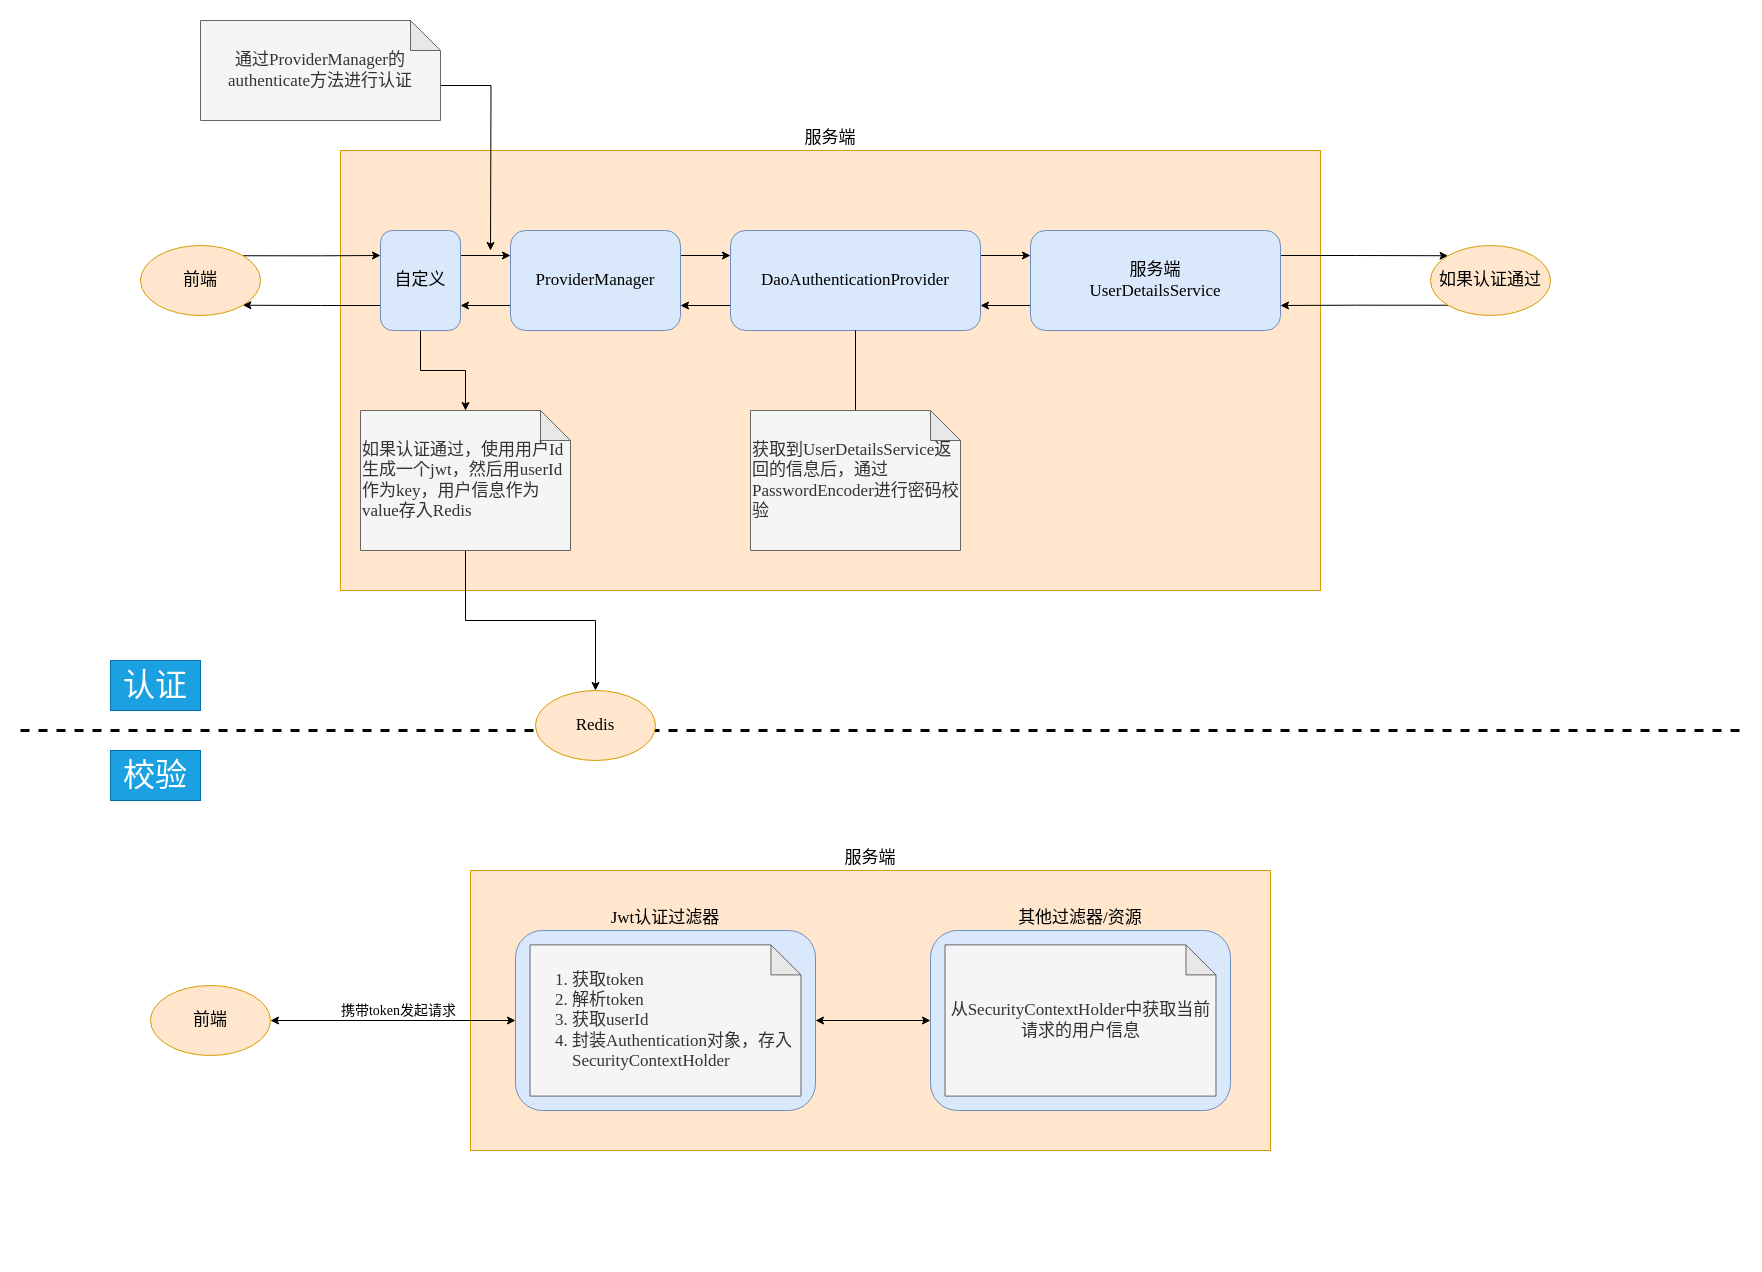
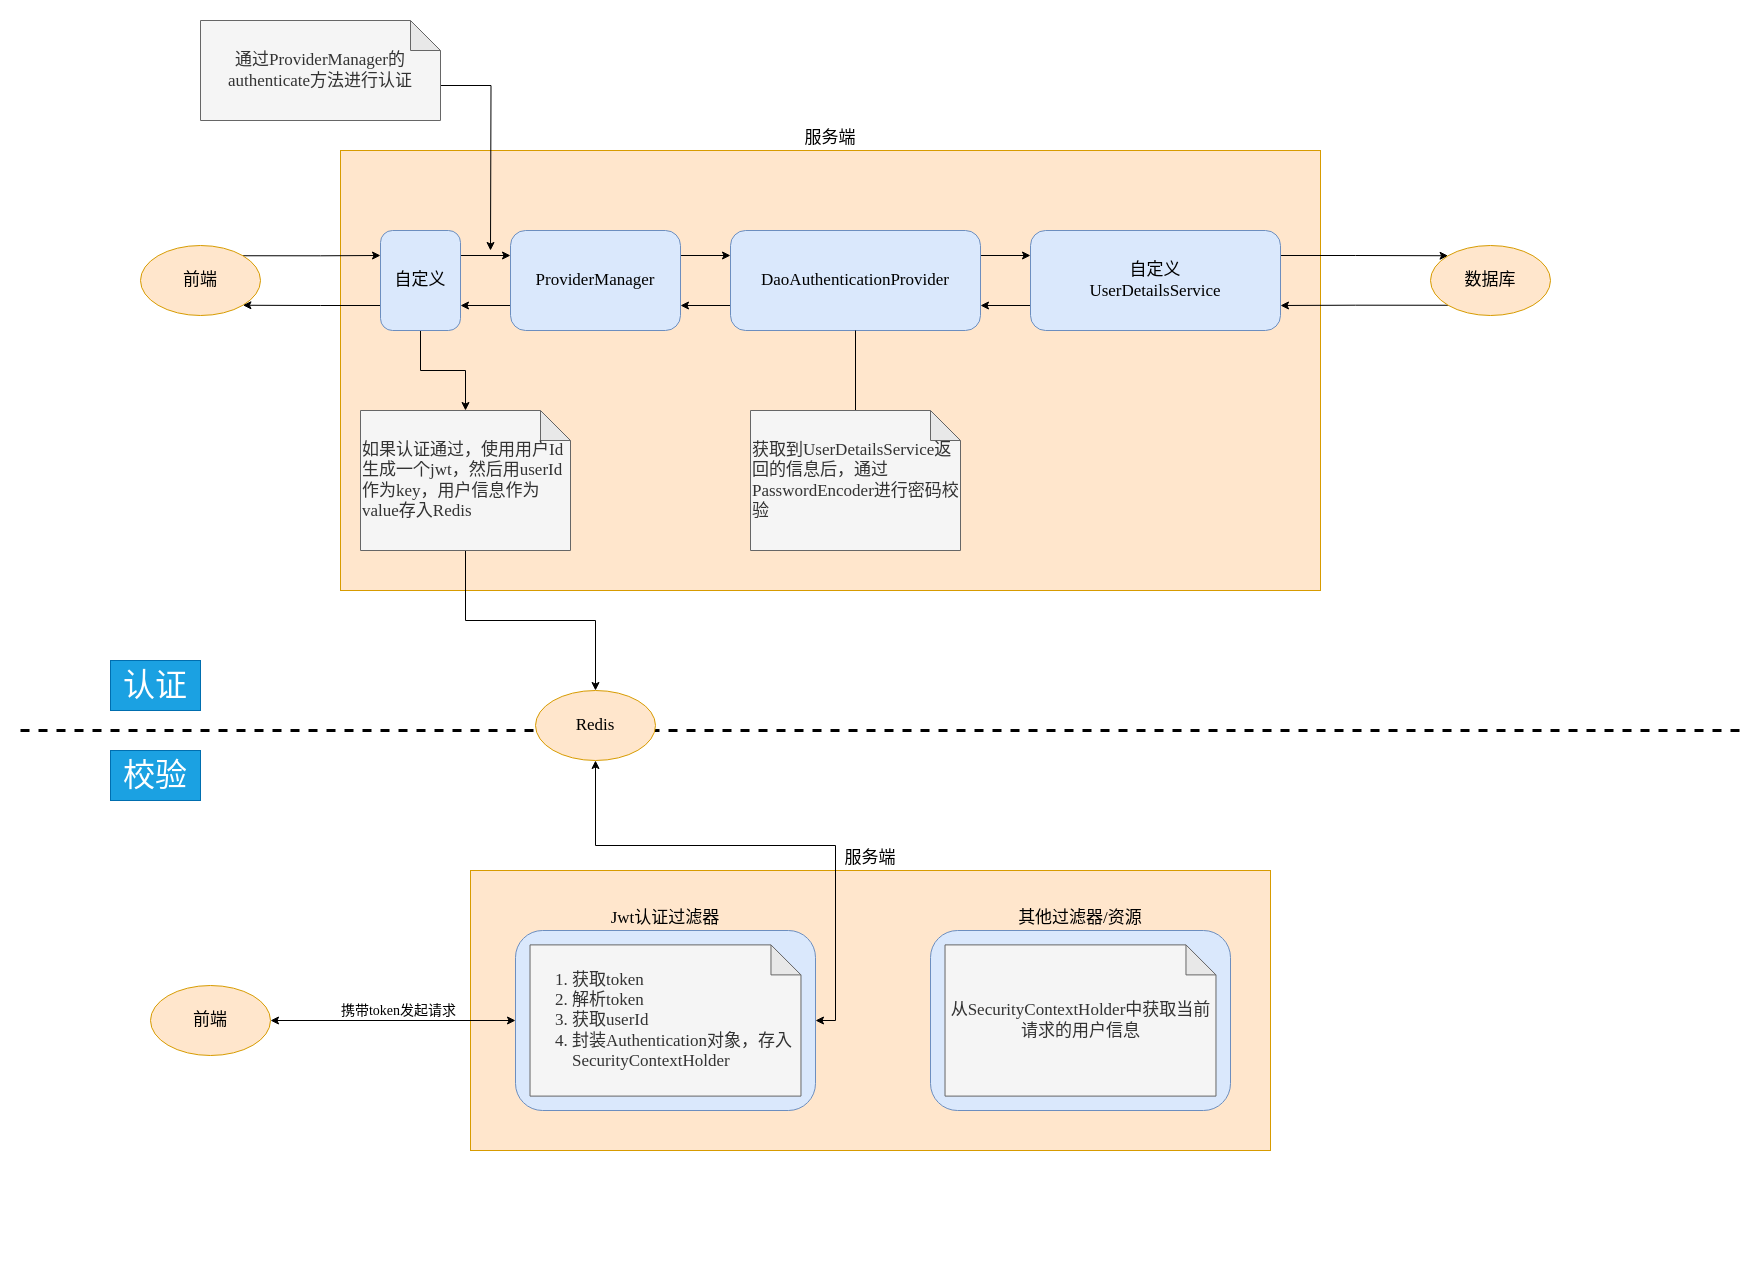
(1156, 281) -> (1156, 281)
(1491, 281) -> (1491, 281)
(878, 1021) -> (766, 846)
